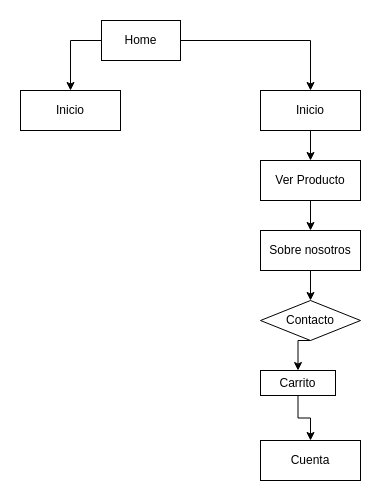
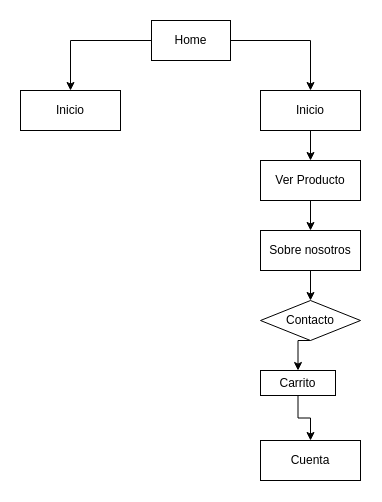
(141, 41) -> (191, 41)
